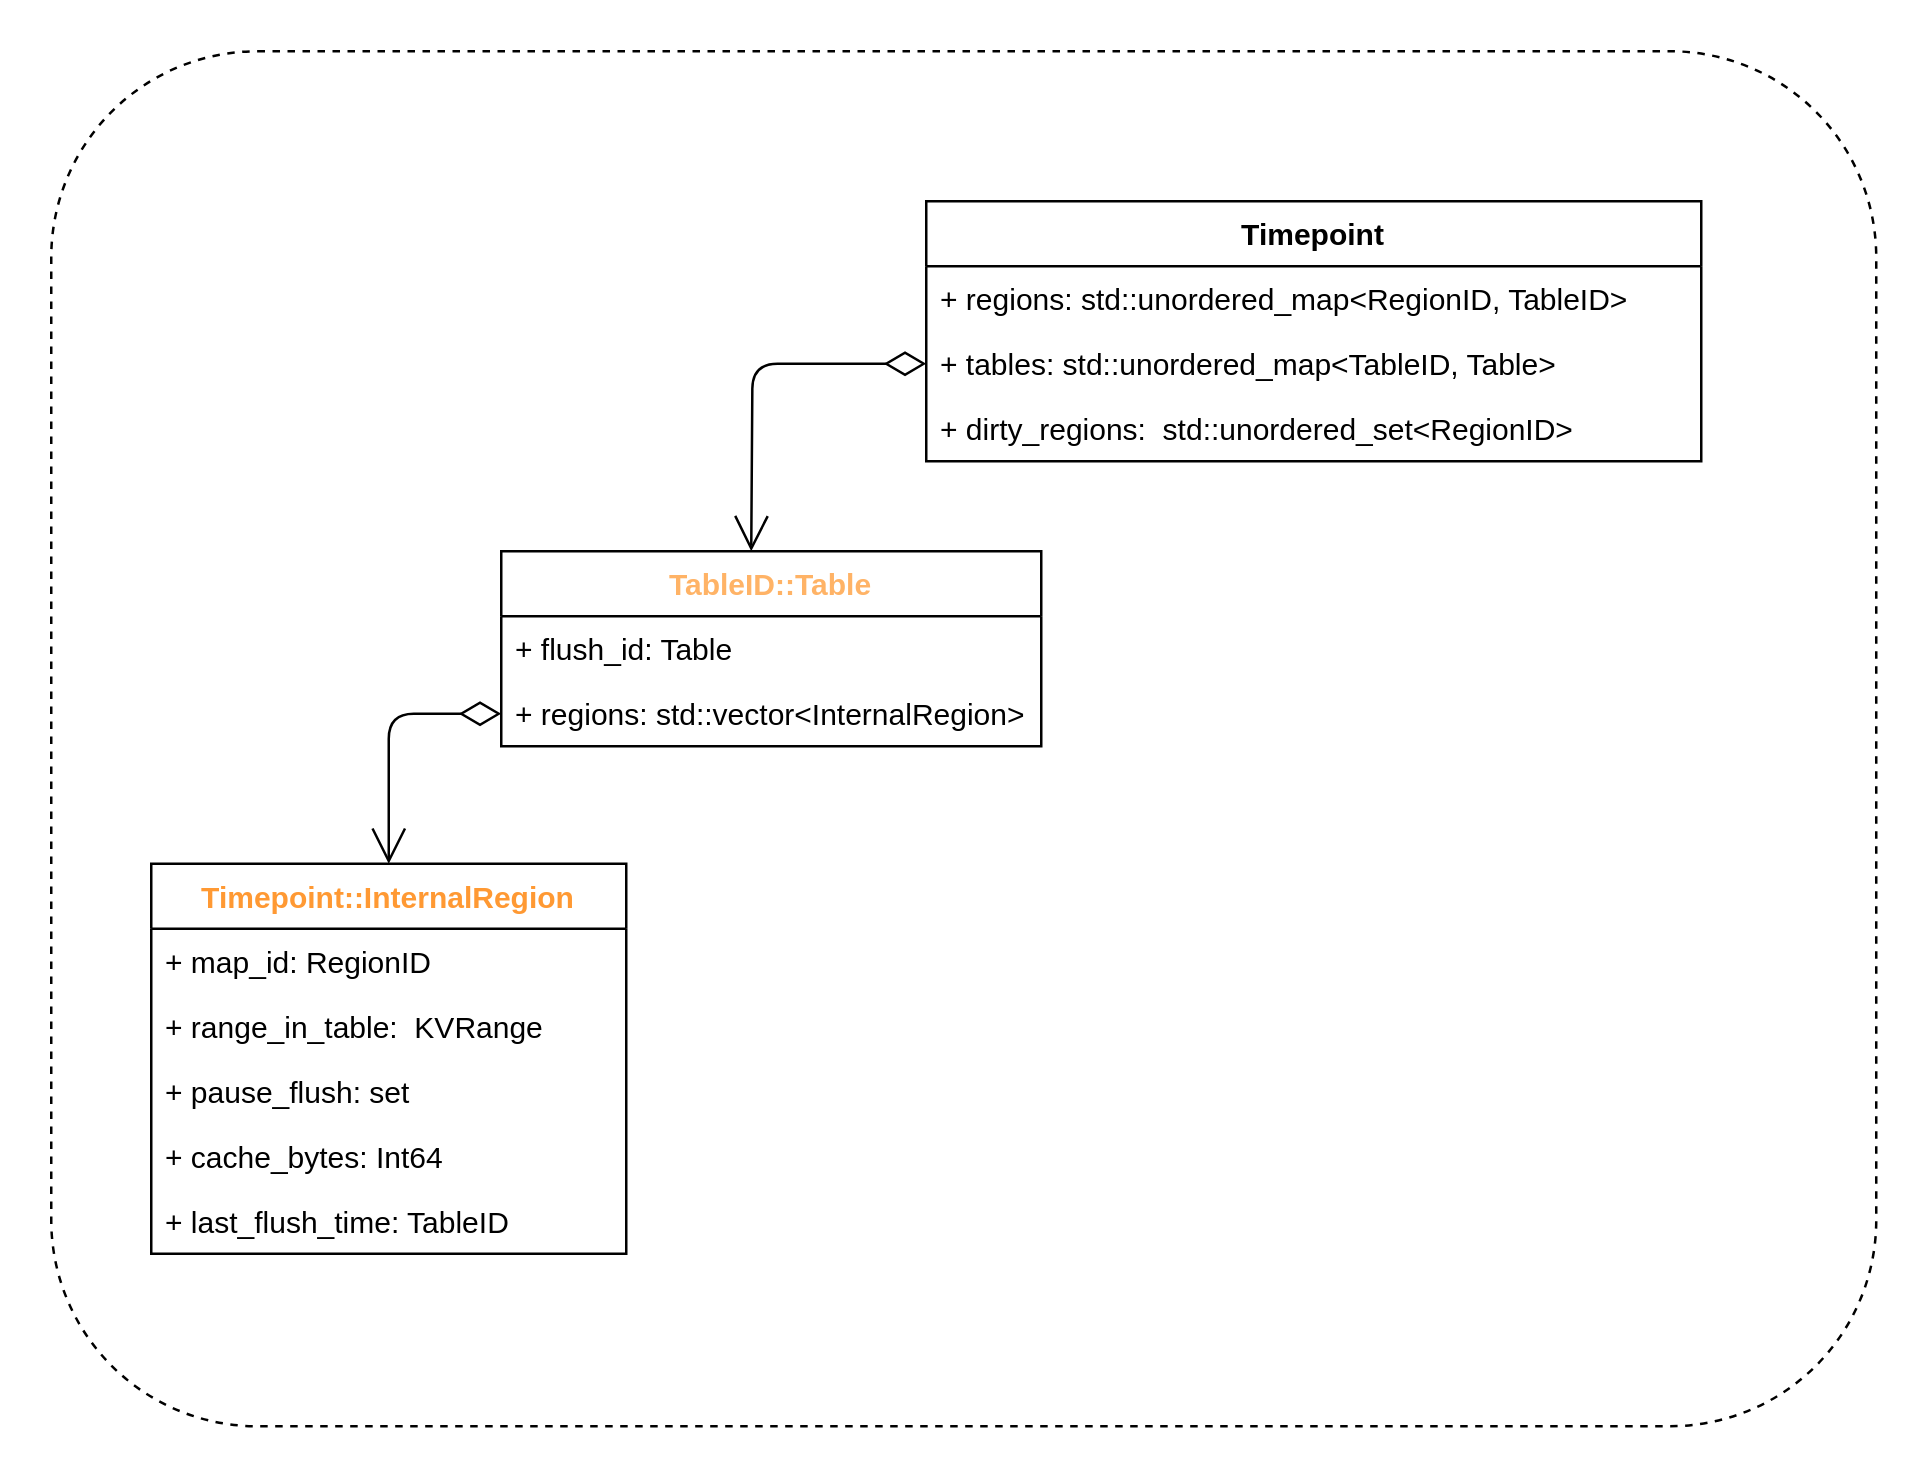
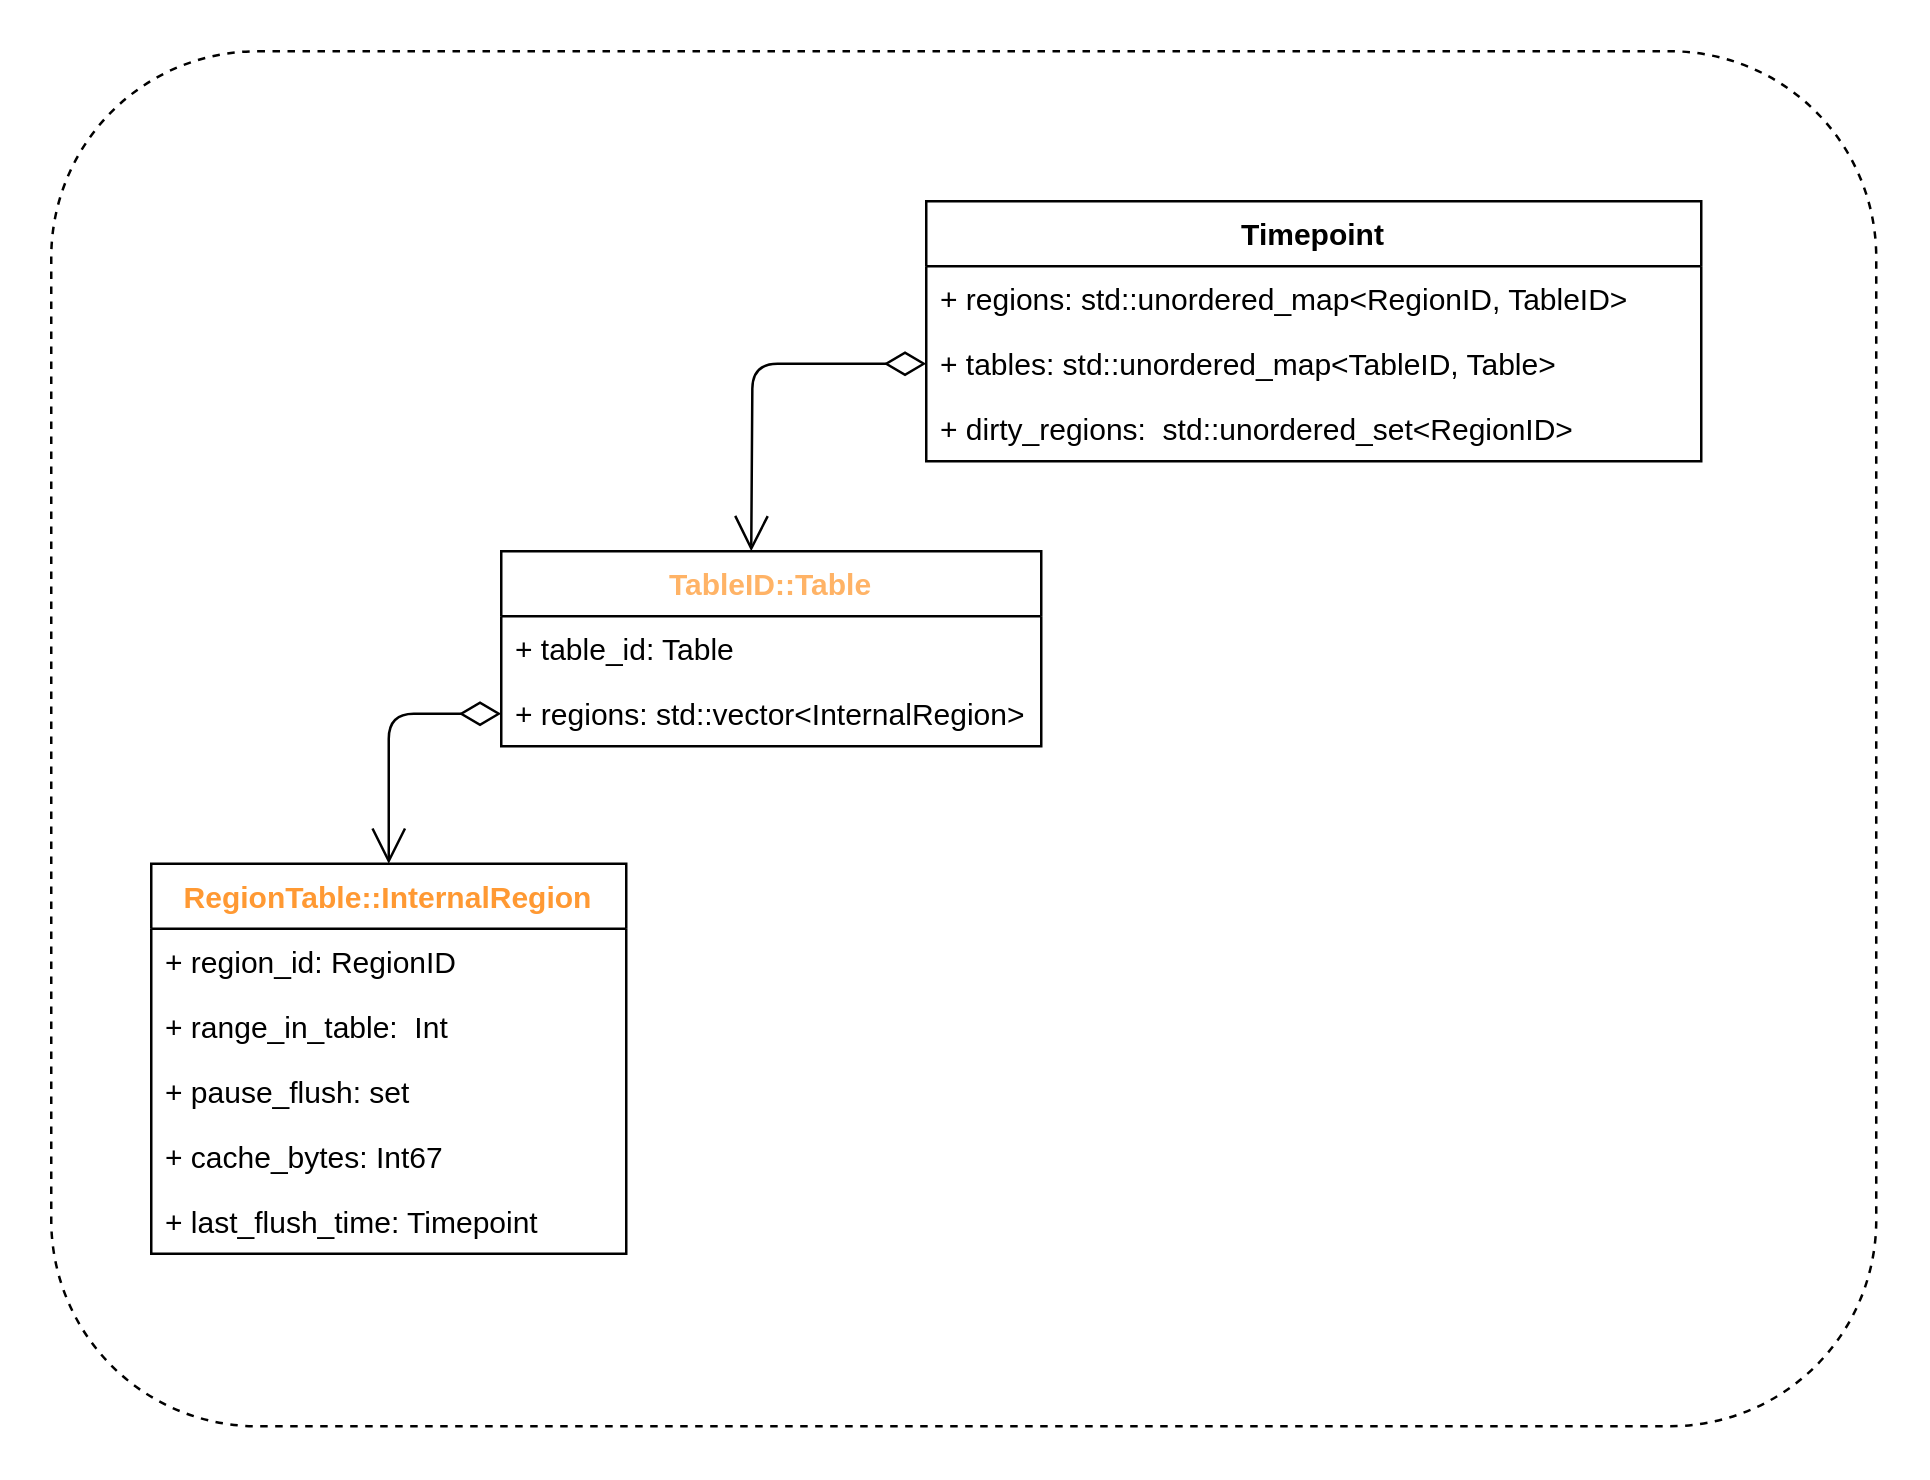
(634, 650) -> (634, 650)
(388, 898) -> (388, 898)
(297, 963) -> (318, 963)
(364, 1028) -> (330, 1028)
(321, 1158) -> (321, 1158)
(356, 1223) -> (369, 1223)
